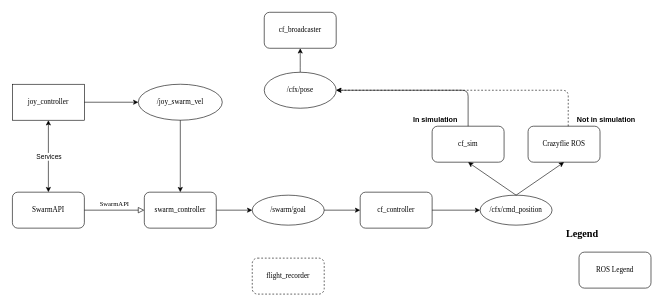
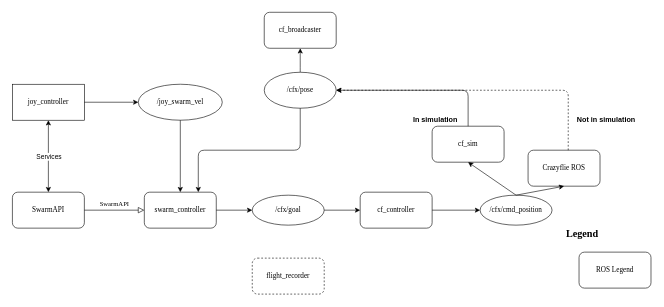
(564, 144) -> (564, 168)
none -> (200, 152)
(288, 210) -> (288, 210)
